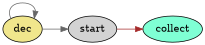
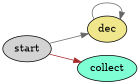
(52, 29) -> (65, 39)
